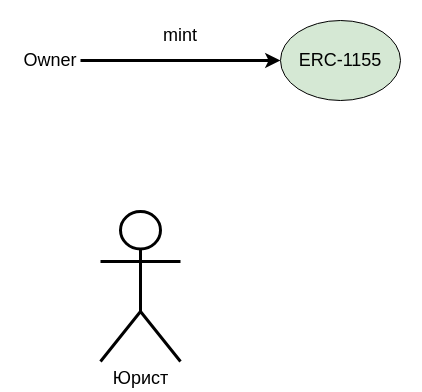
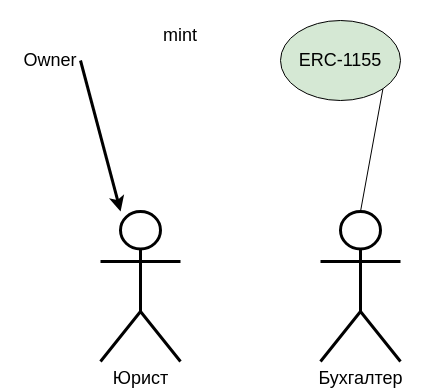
(175, 61) -> (99, 131)
none -> (372, 150)
none -> (361, 287)
